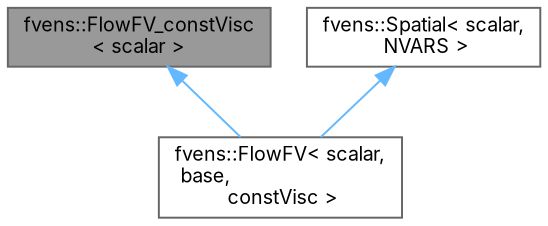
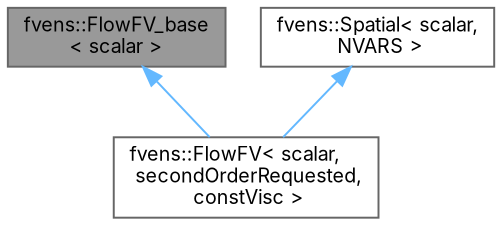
(139, 37) -> (117, 37)
(280, 177) -> (246, 177)
